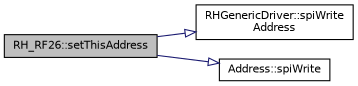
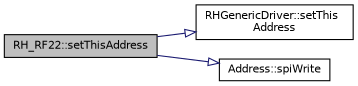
(275, 22) -> (275, 22)
(81, 46) -> (81, 46)
